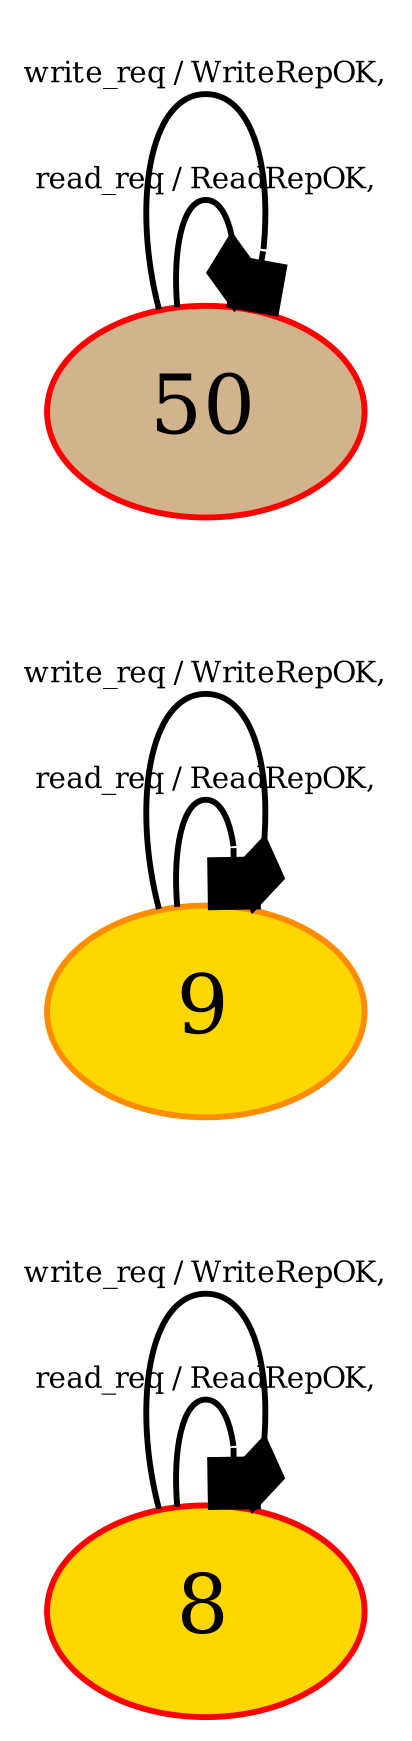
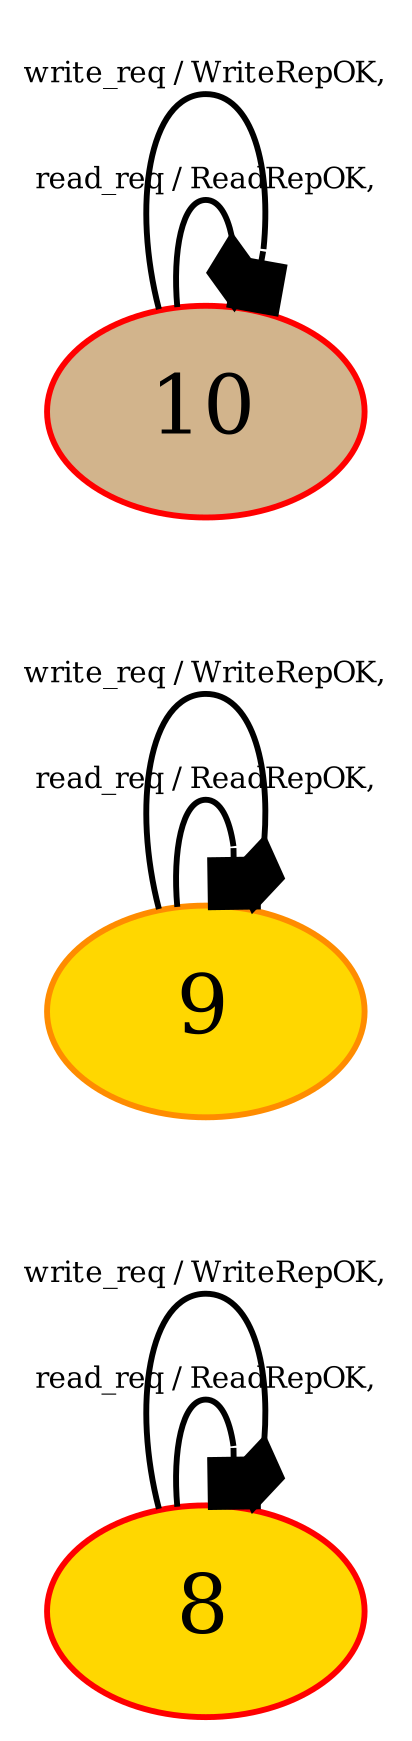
(206, 412) -> (206, 412)
